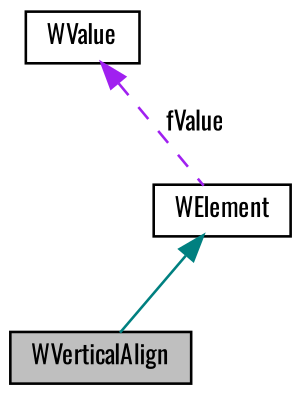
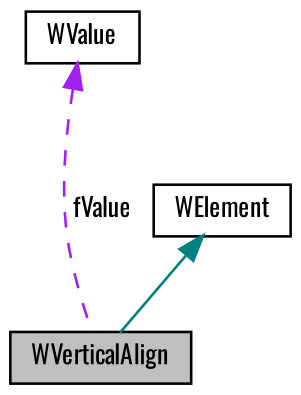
(161, 134) -> (65, 212)
